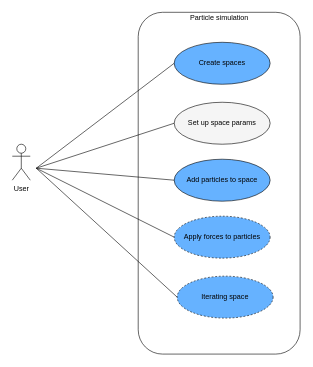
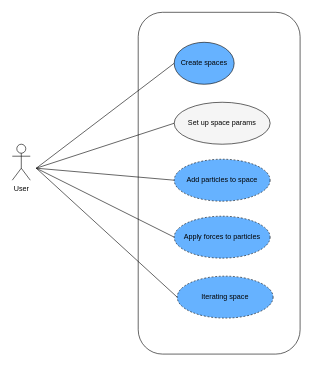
(219, 18) -> none
(222, 63) -> (204, 63)
(222, 180) -> (222, 180)
